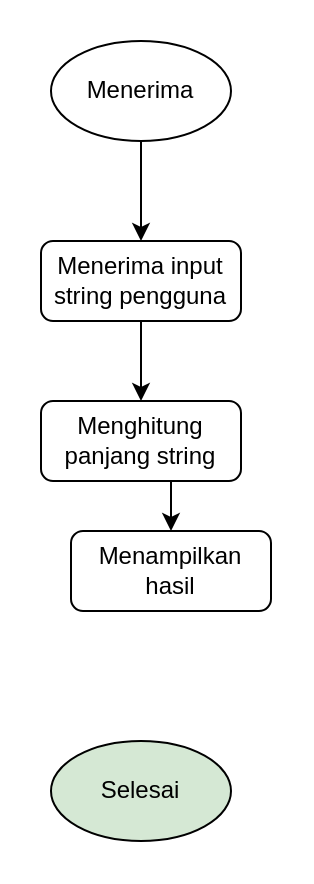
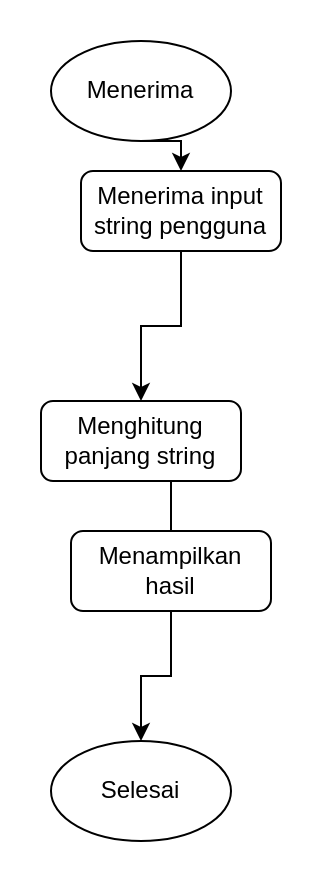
(141, 281) -> (181, 211)
(171, 516) -> (171, 521)
none -> (163, 676)
(141, 791) -> (141, 791)
